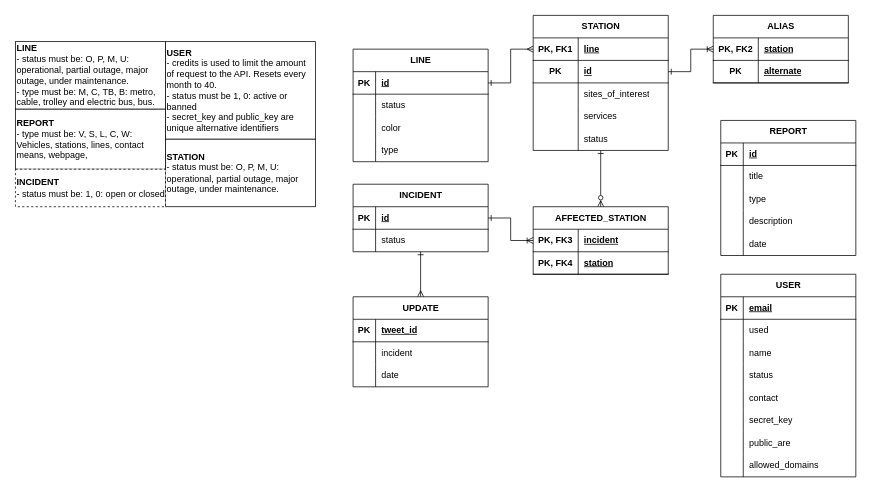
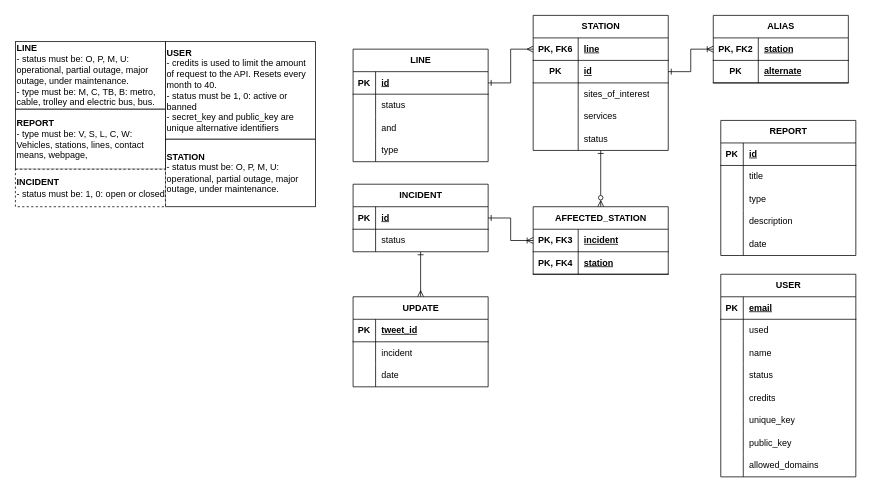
(555, 49) -> (555, 49)
(393, 128) -> (389, 128)
(767, 398) -> (765, 398)
(774, 420) -> (773, 420)
(772, 443) -> (772, 443)
